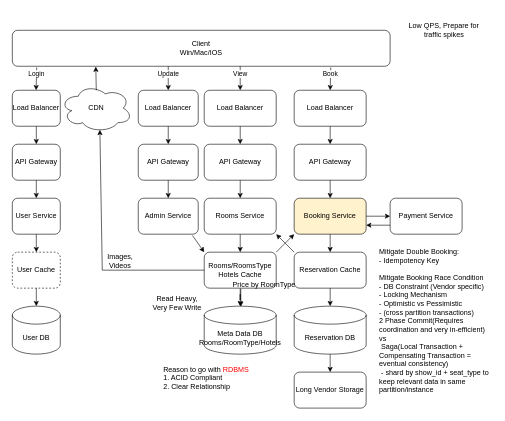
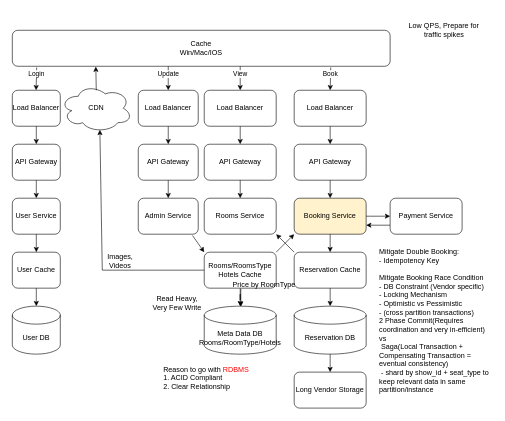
(201, 48) -> (201, 48)
(240, 246) -> none
(36, 270) -> (36, 270)
